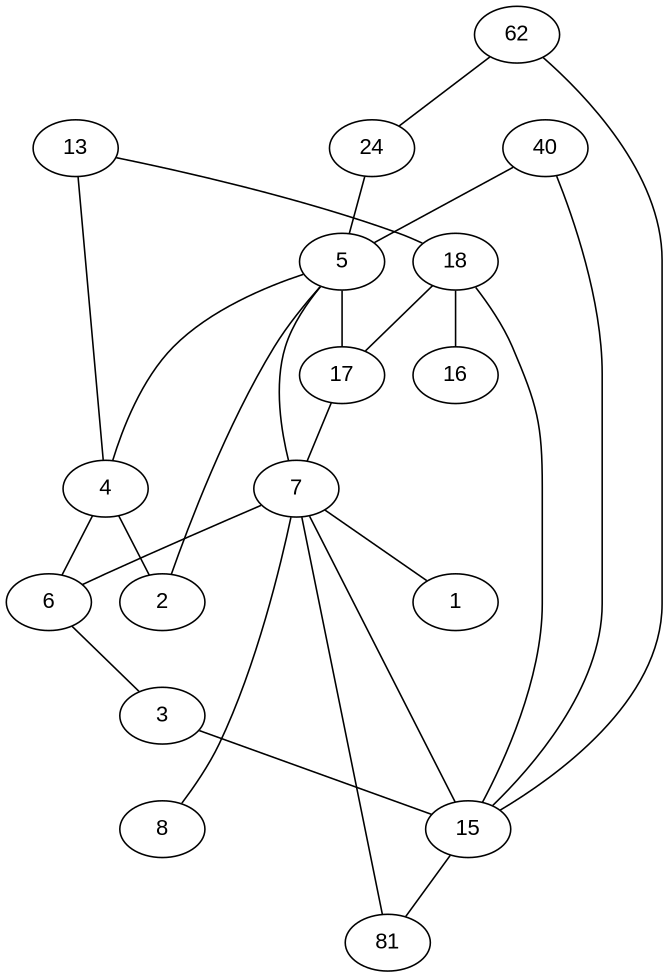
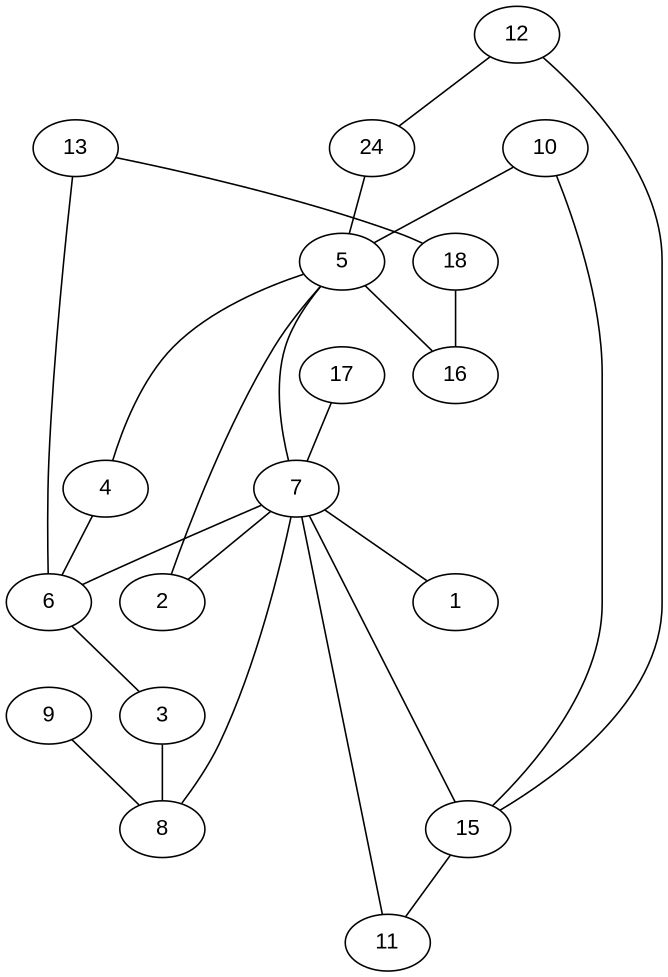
(517, 35) -> (517, 35)
(545, 148) -> (545, 148)
(91, 318) -> (54, 375)
(399, 318) -> none
(342, 319) -> (399, 318)
(542, 543) -> none
(134, 546) -> (229, 545)
none -> (49, 716)
(315, 772) -> (162, 773)
(388, 943) -> (388, 943)
